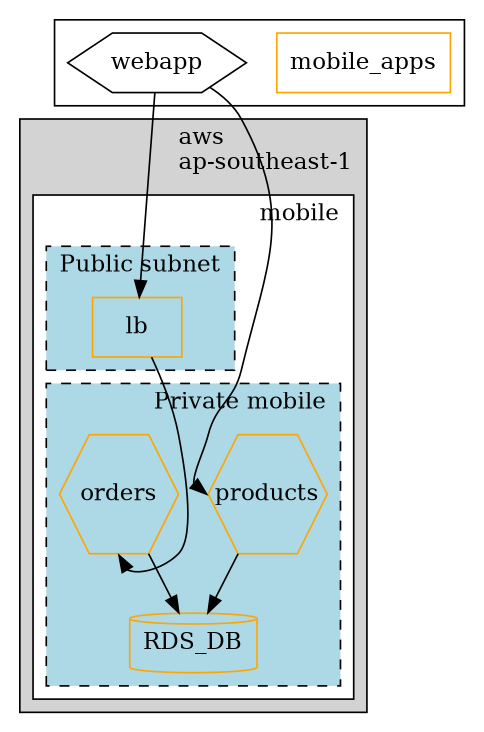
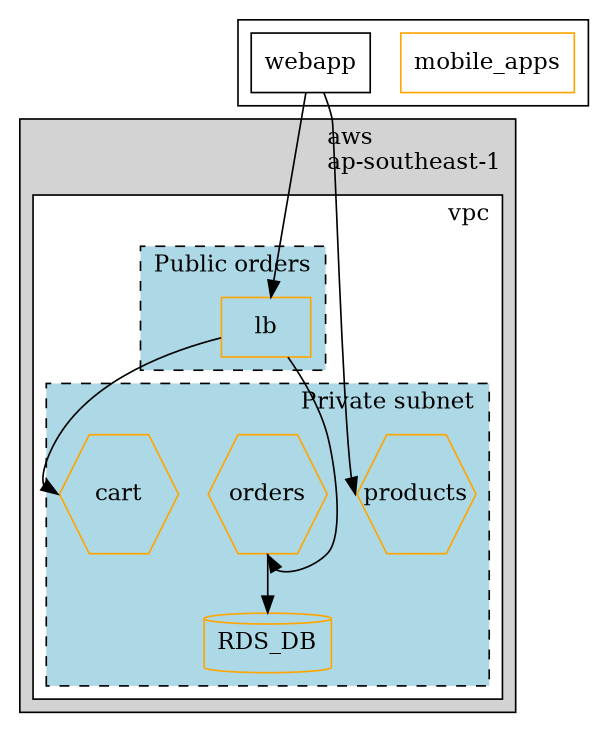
(157, 63) -> (311, 63)
(300, 214) -> (469, 214)
(140, 265) -> (233, 265)
(240, 402) -> (388, 402)
none -> (119, 494)
(227, 576) -> none
